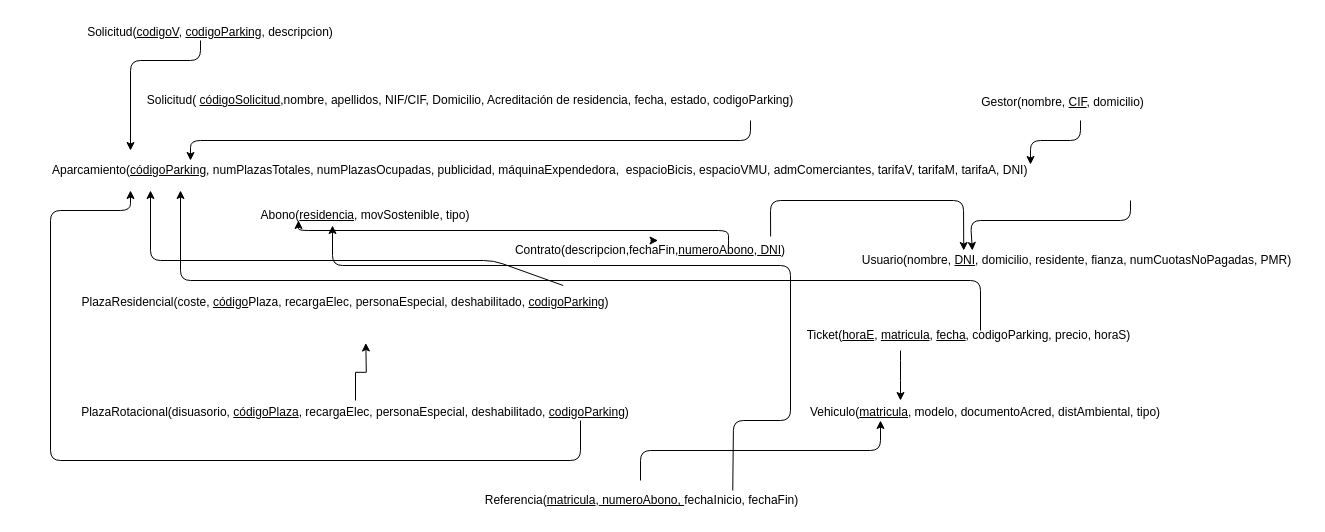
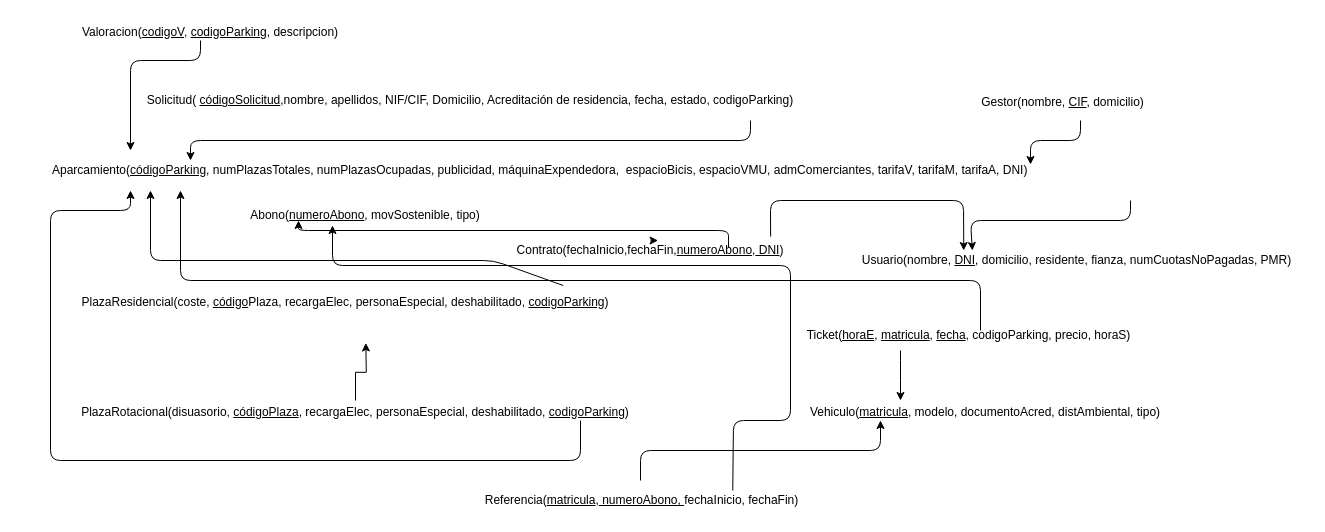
(211, 26) -> (211, 26)
(366, 216) -> (366, 216)
(651, 251) -> (651, 251)
